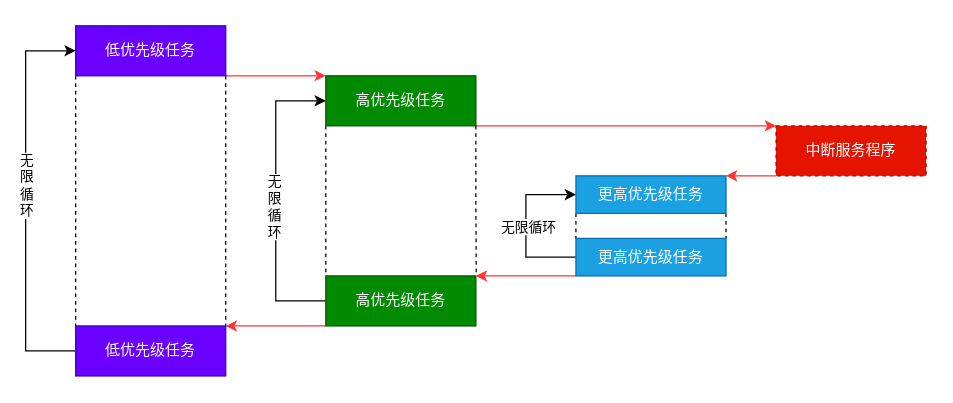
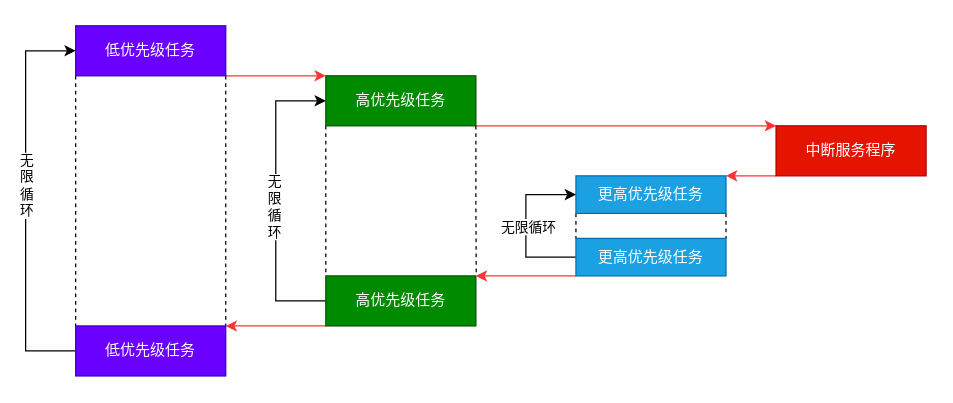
(851, 151) -> (851, 151)
